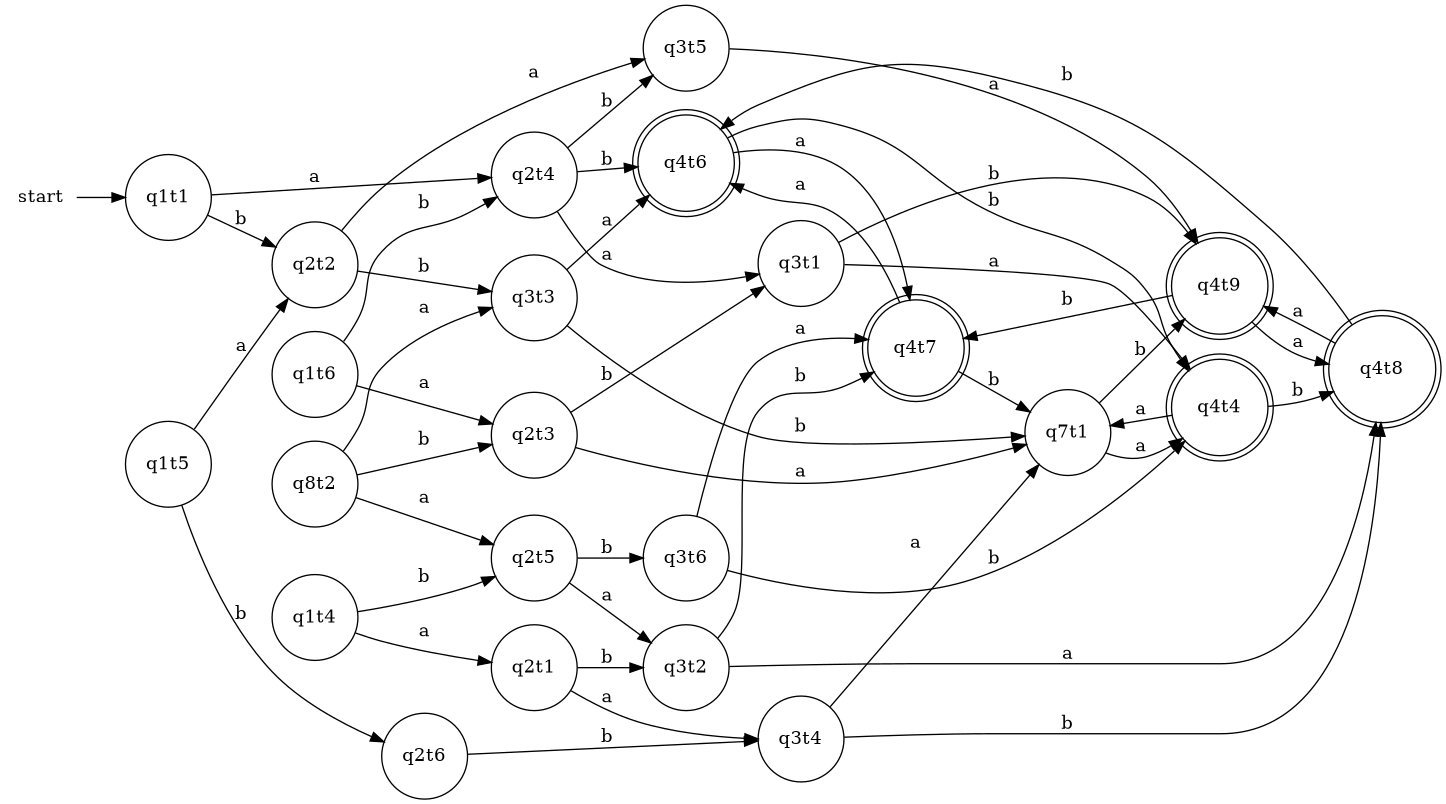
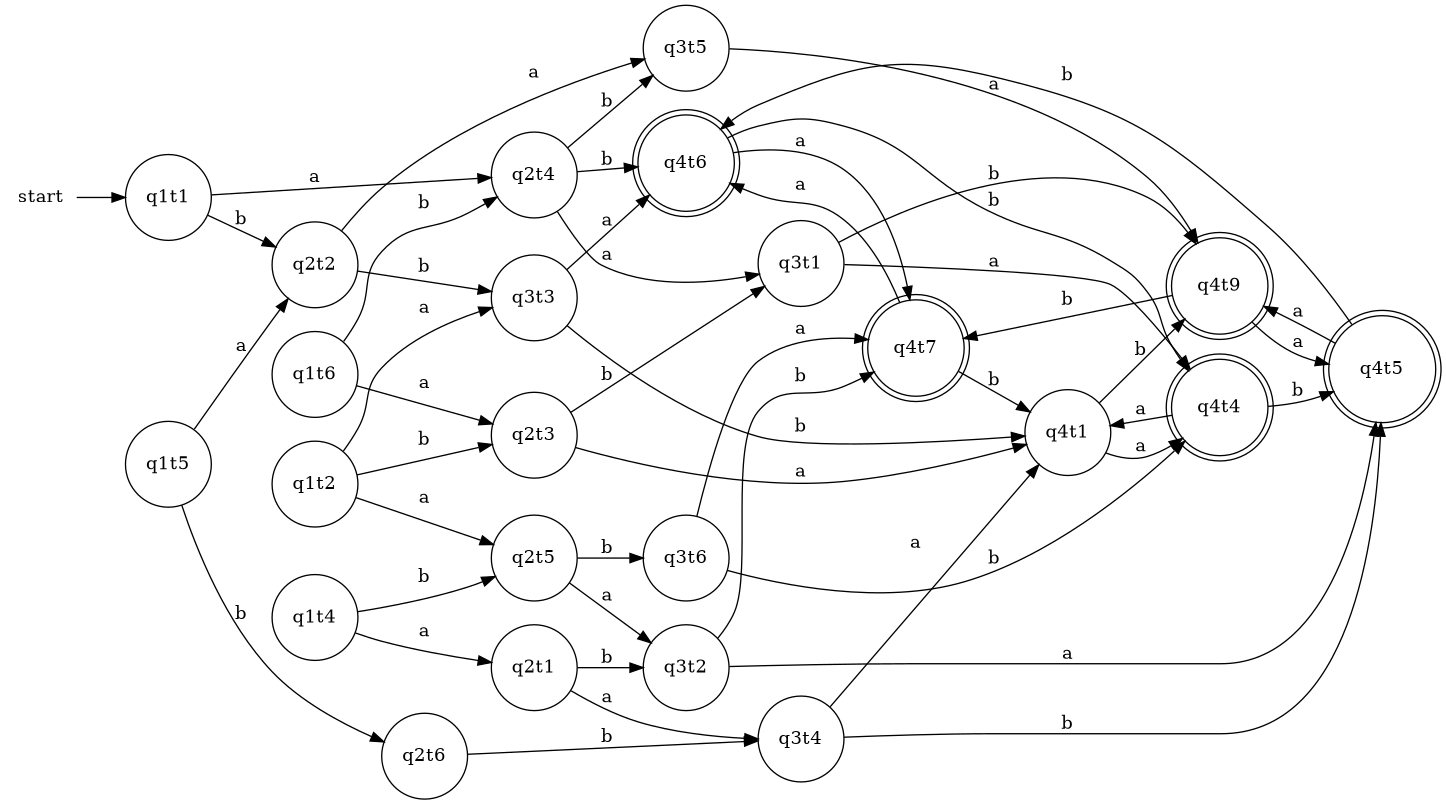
(1382, 369) -> (1382, 369)
(1068, 433) -> (1068, 433)
(315, 484) -> (315, 484)
